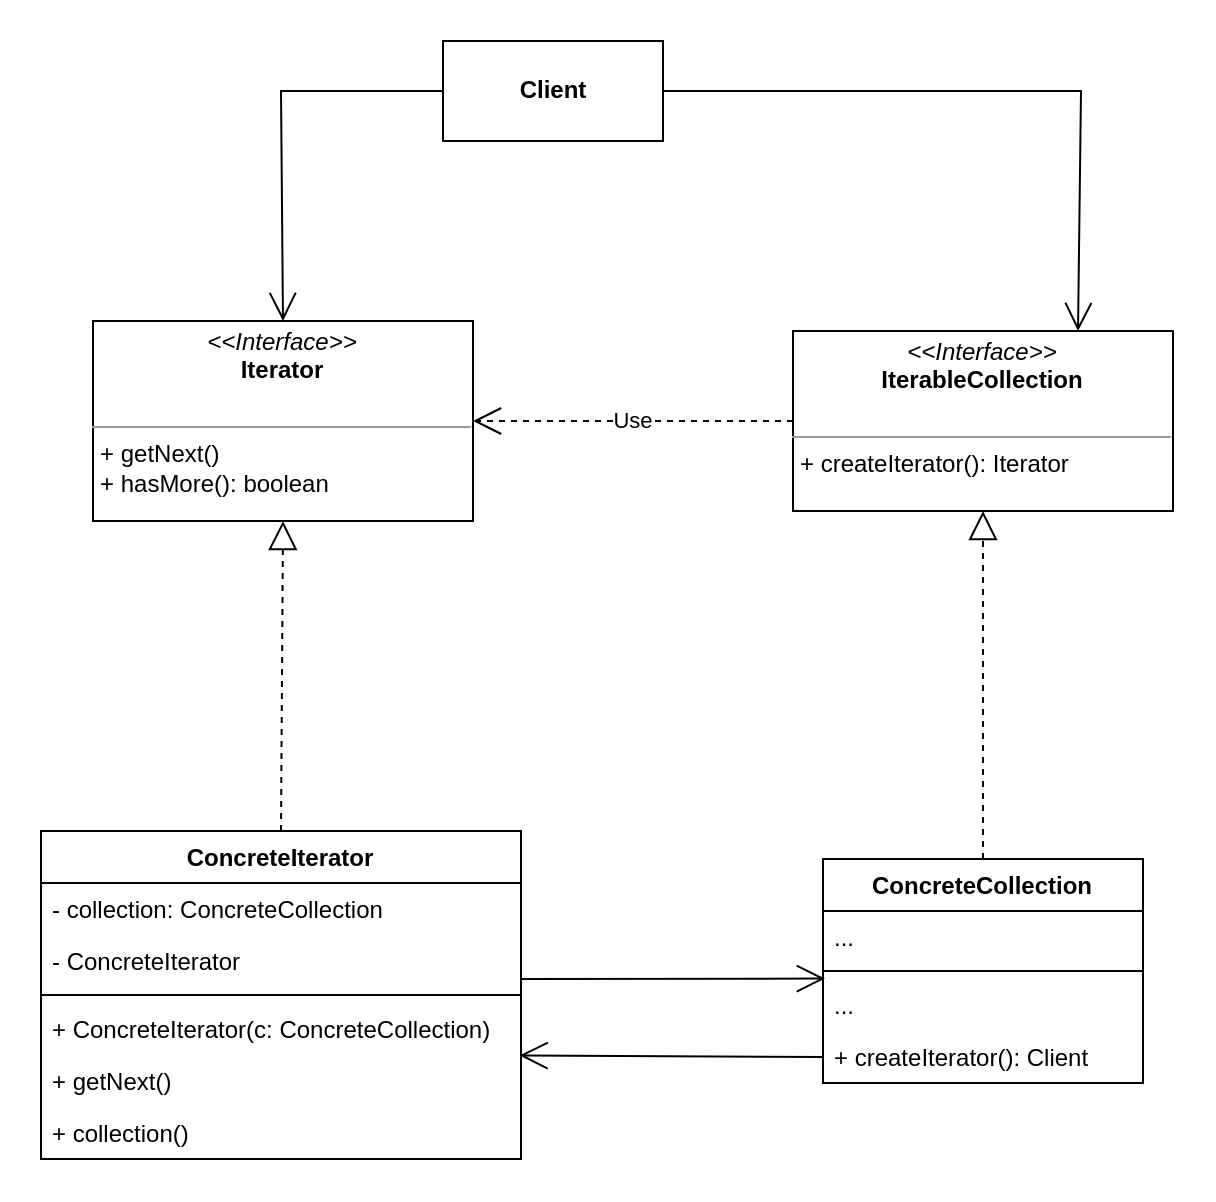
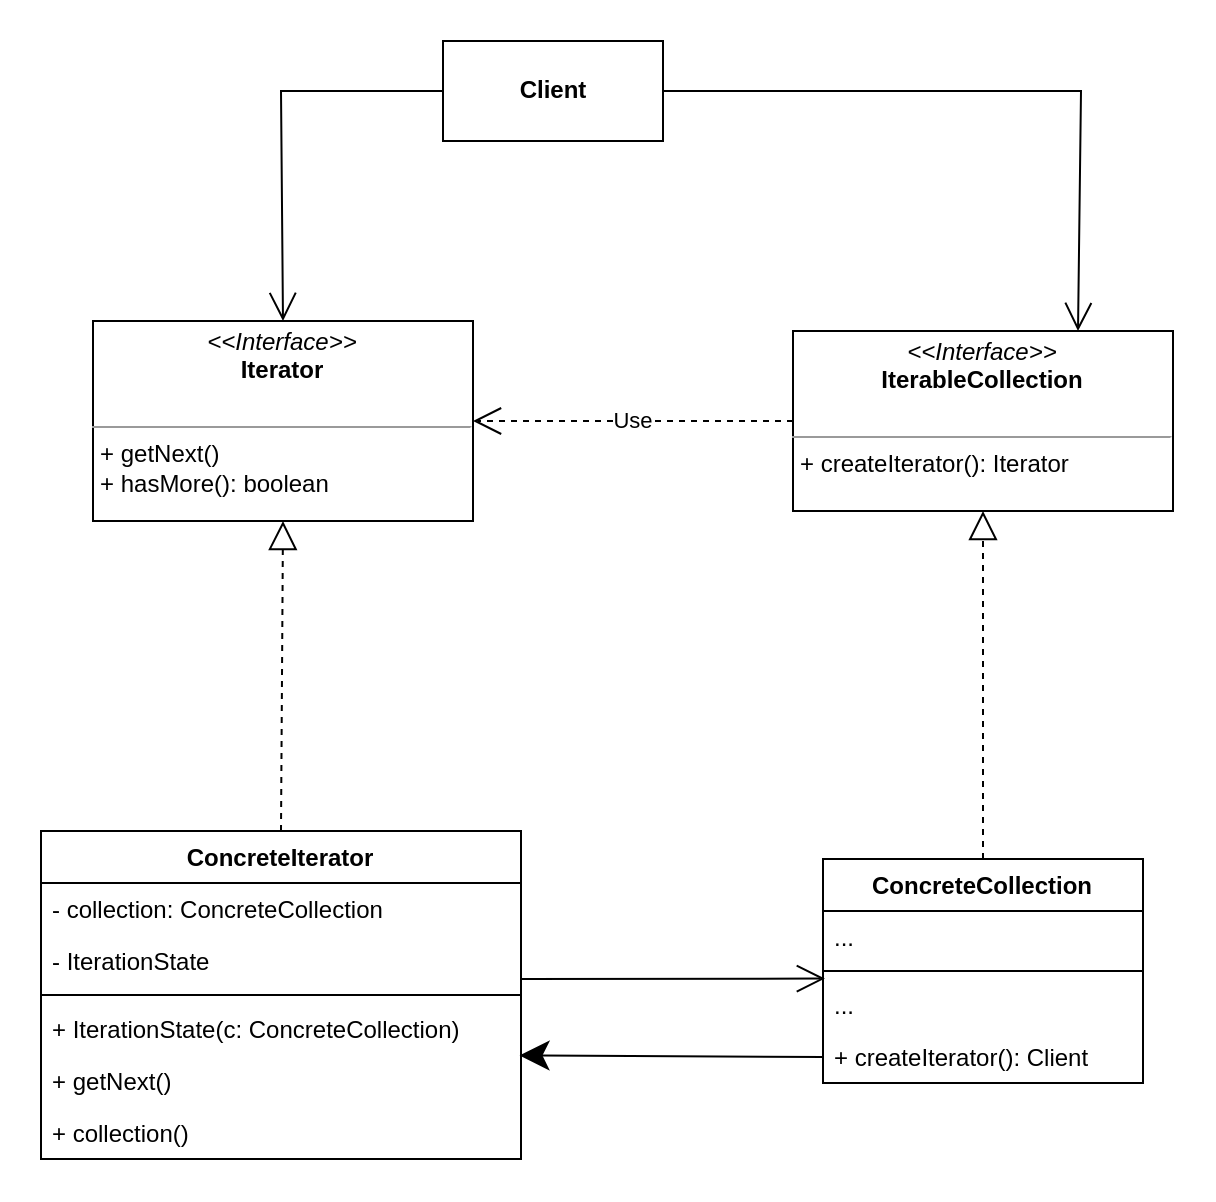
(170, 962) -> (153, 962)
(309, 1030) -> (292, 1030)
(535, 1055) -> (543, 1056)
